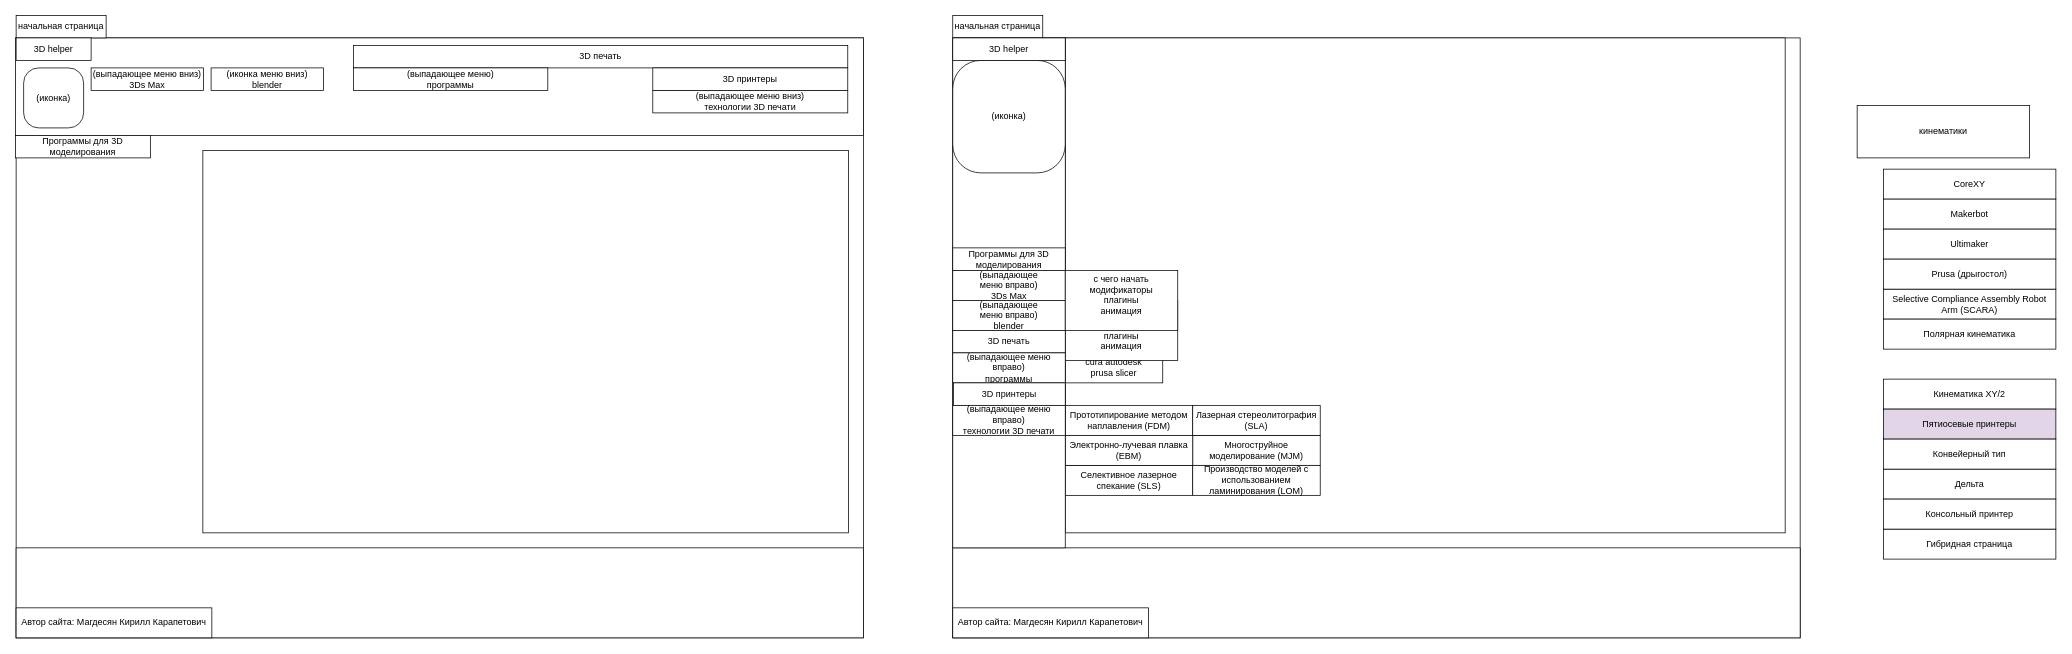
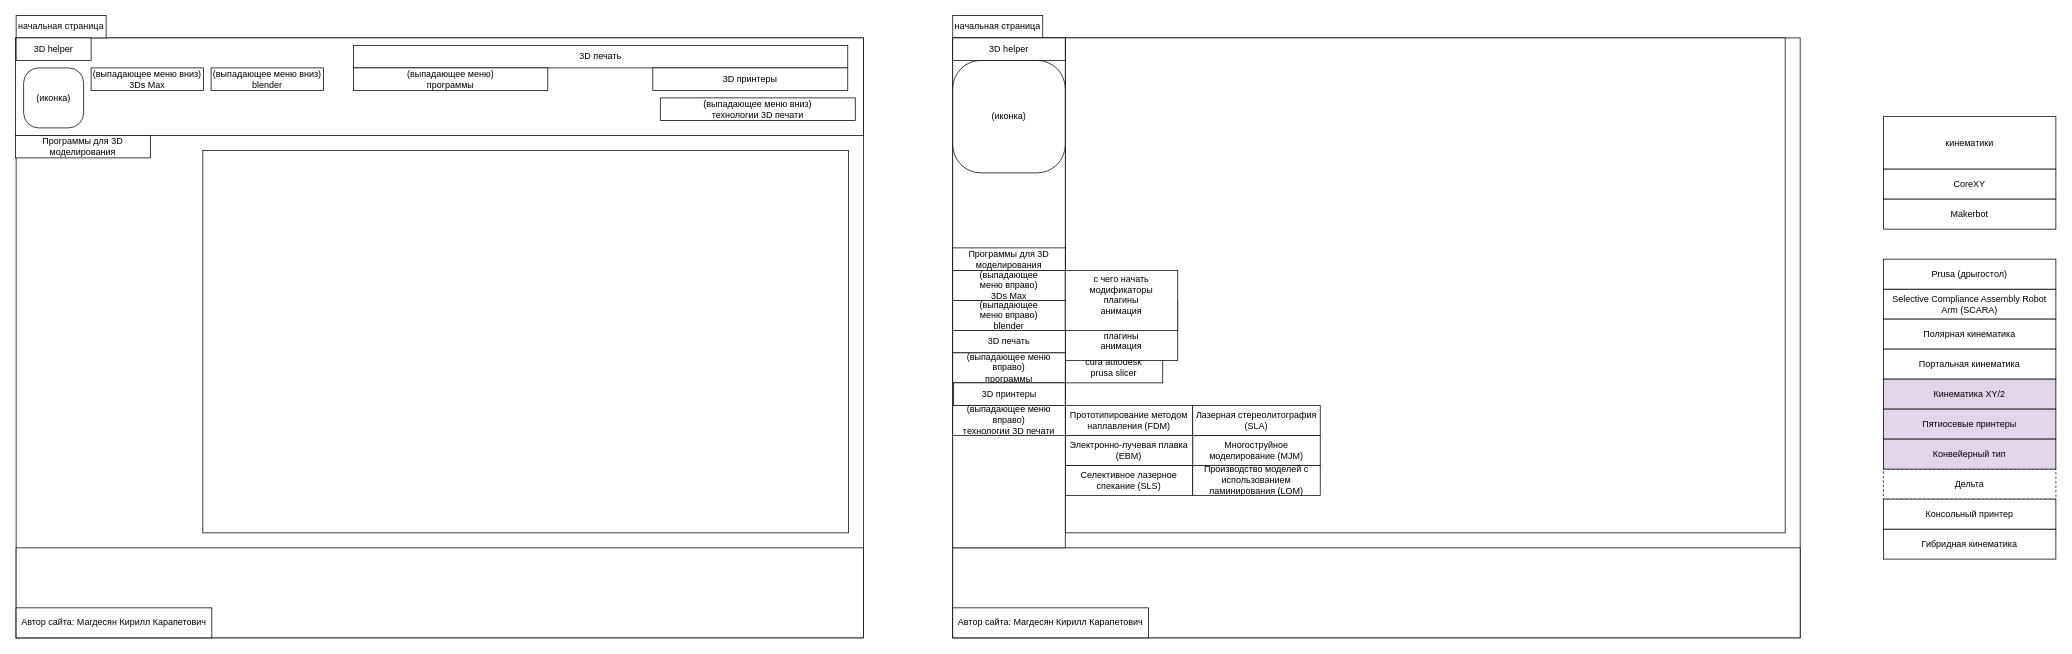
(267, 79) -> (267, 79)
(750, 102) -> (758, 109)
(1944, 132) -> (1970, 143)
(1970, 244) -> none
none -> (1970, 364)
(1970, 394) -> (1970, 394)
(1970, 454) -> (1970, 454)
(1970, 484) -> (1970, 484)
(1970, 544) -> (1970, 544)
